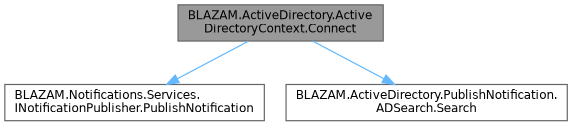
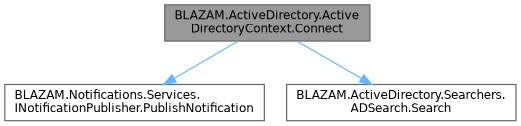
(427, 103) -> (401, 103)
